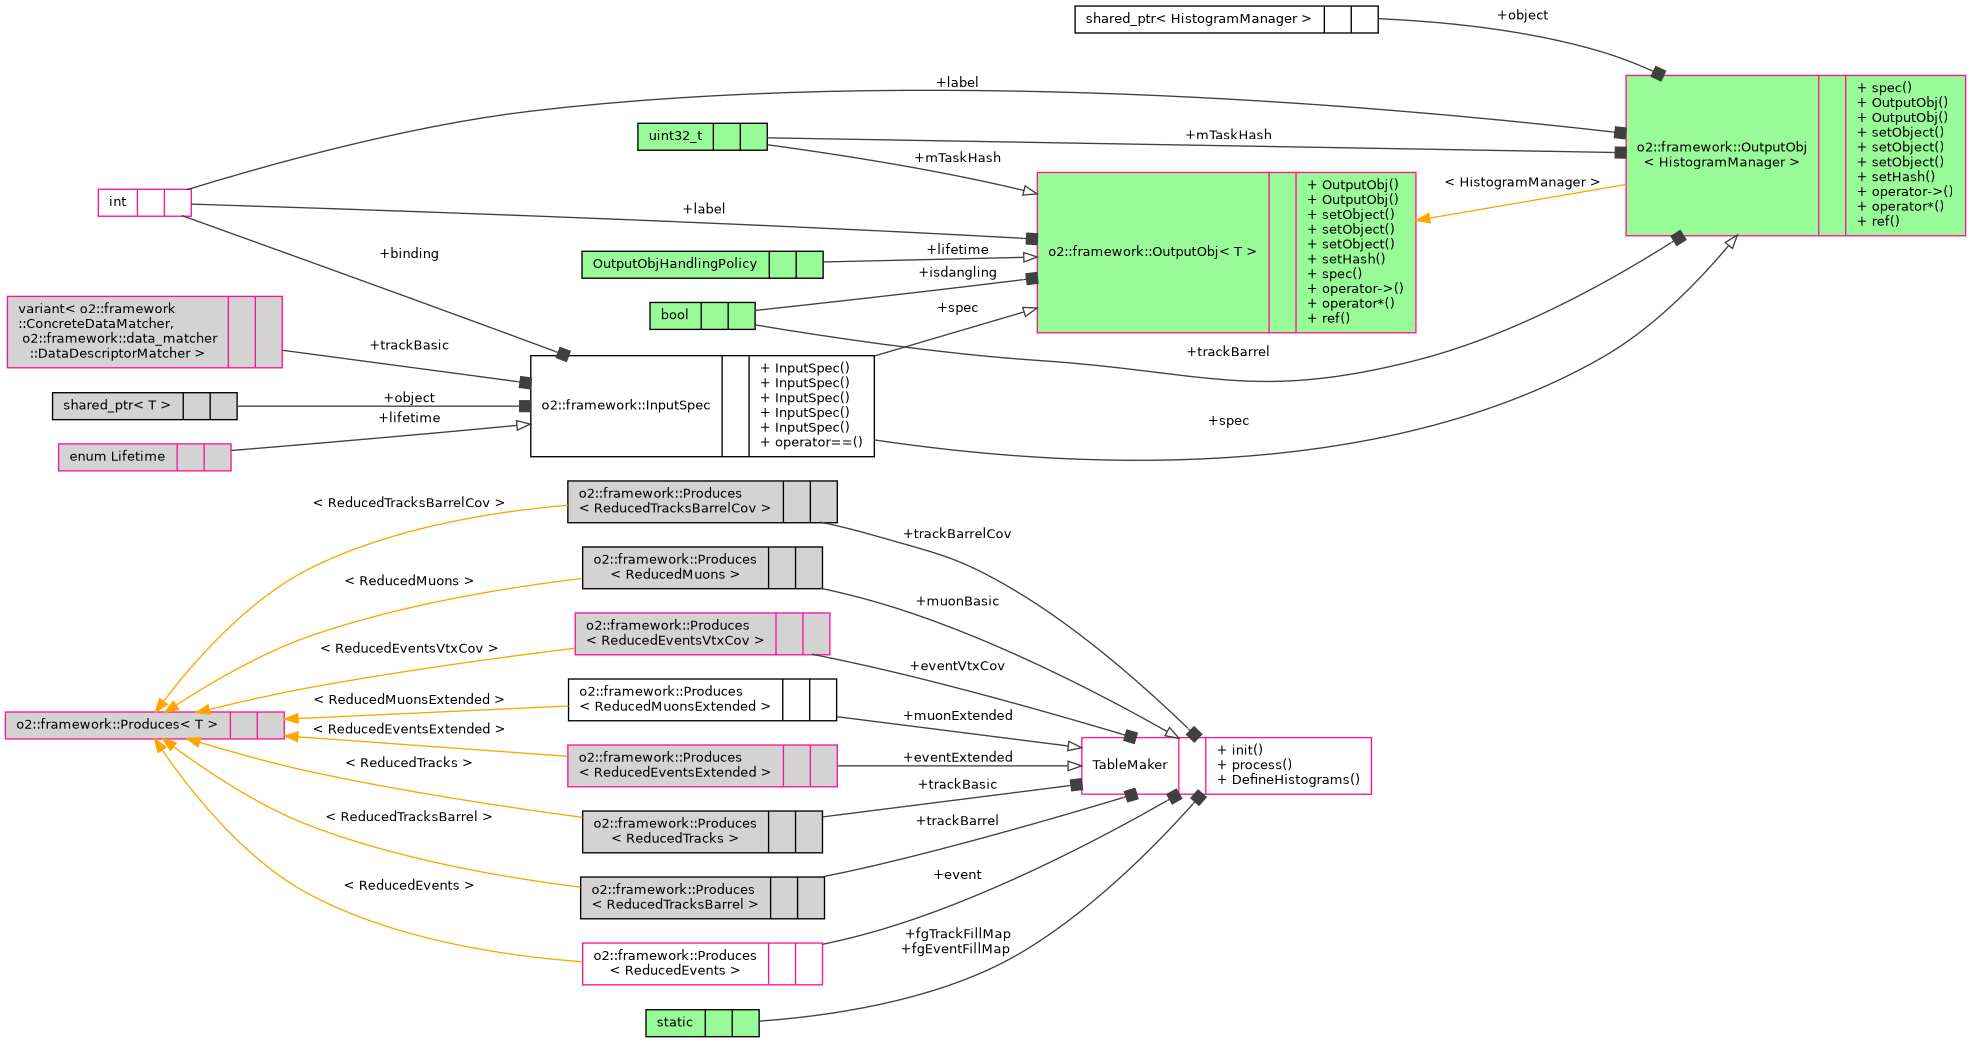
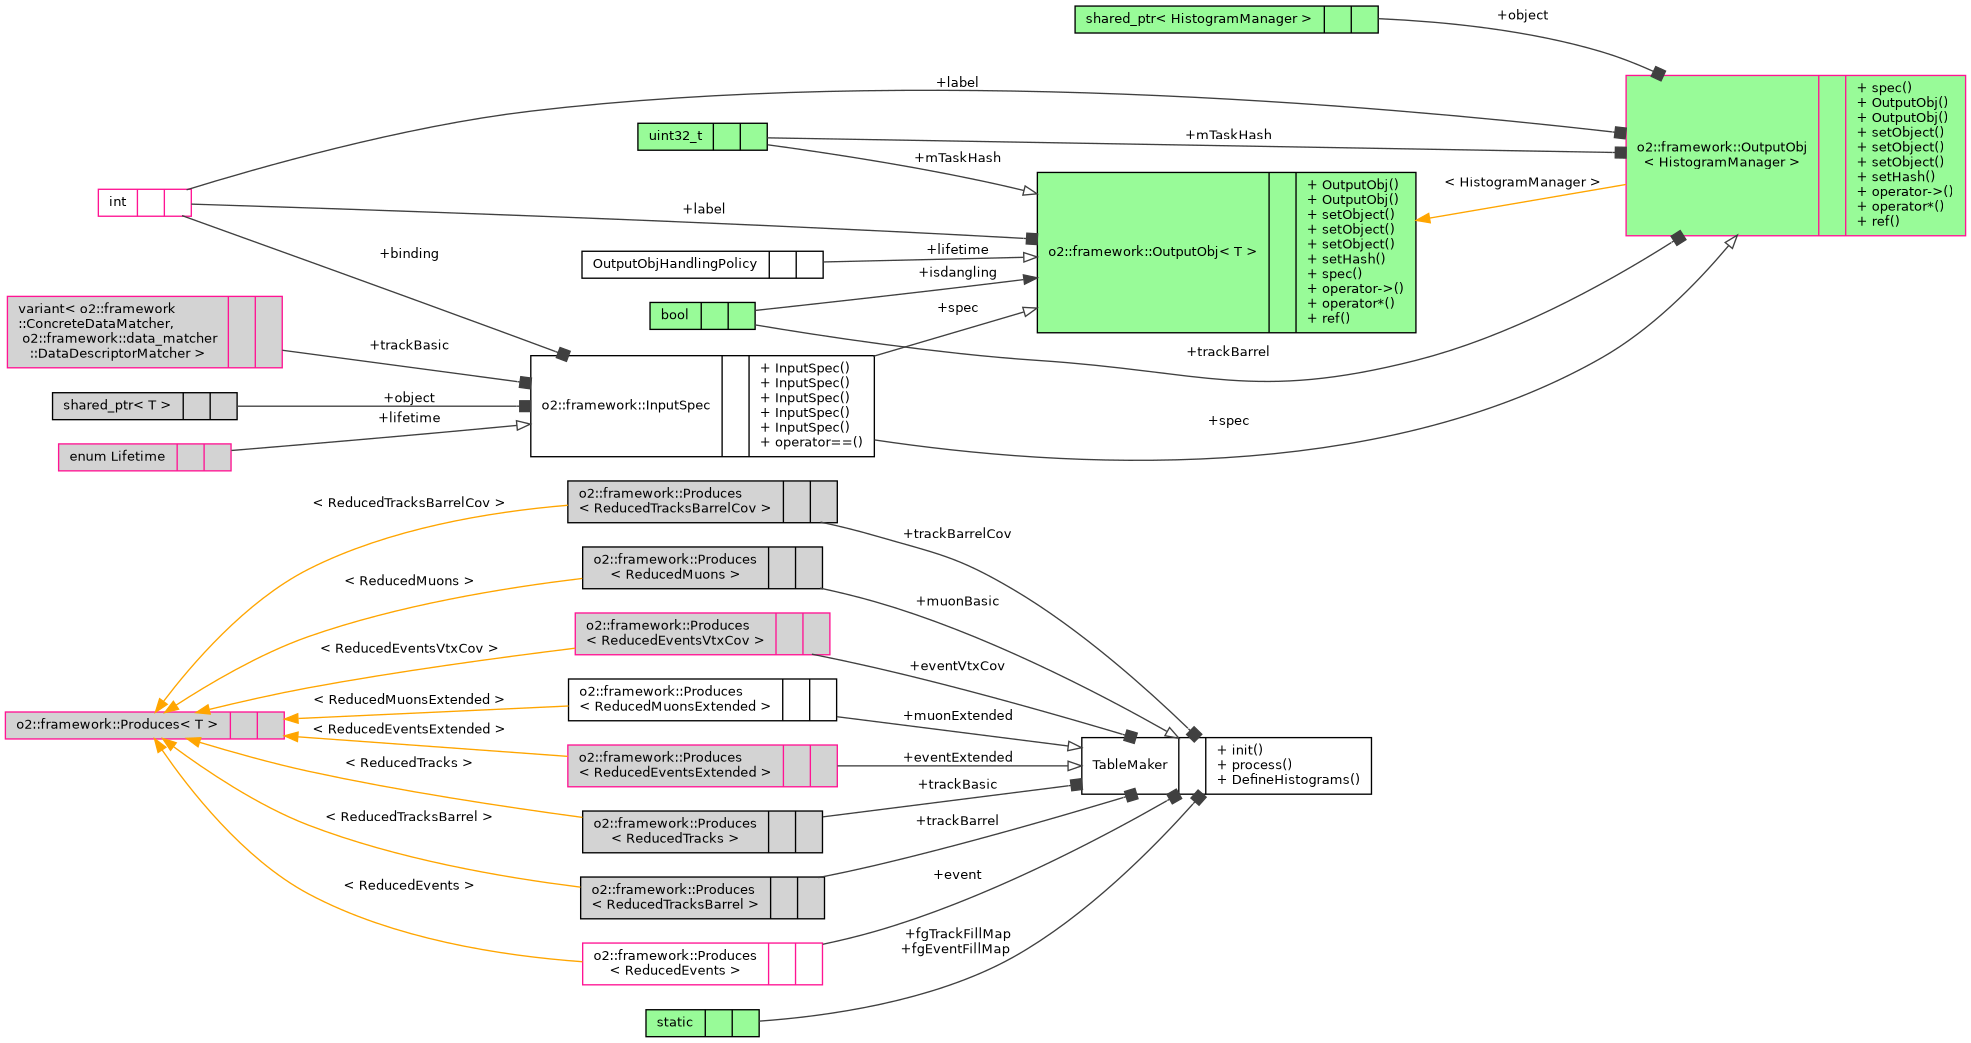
(1227, 20) -> (1227, 20)
(1227, 253) -> (1227, 253)
(703, 265) -> (703, 265)
(890, 295) -> (890, 295)
(1227, 766) -> (1227, 766)
